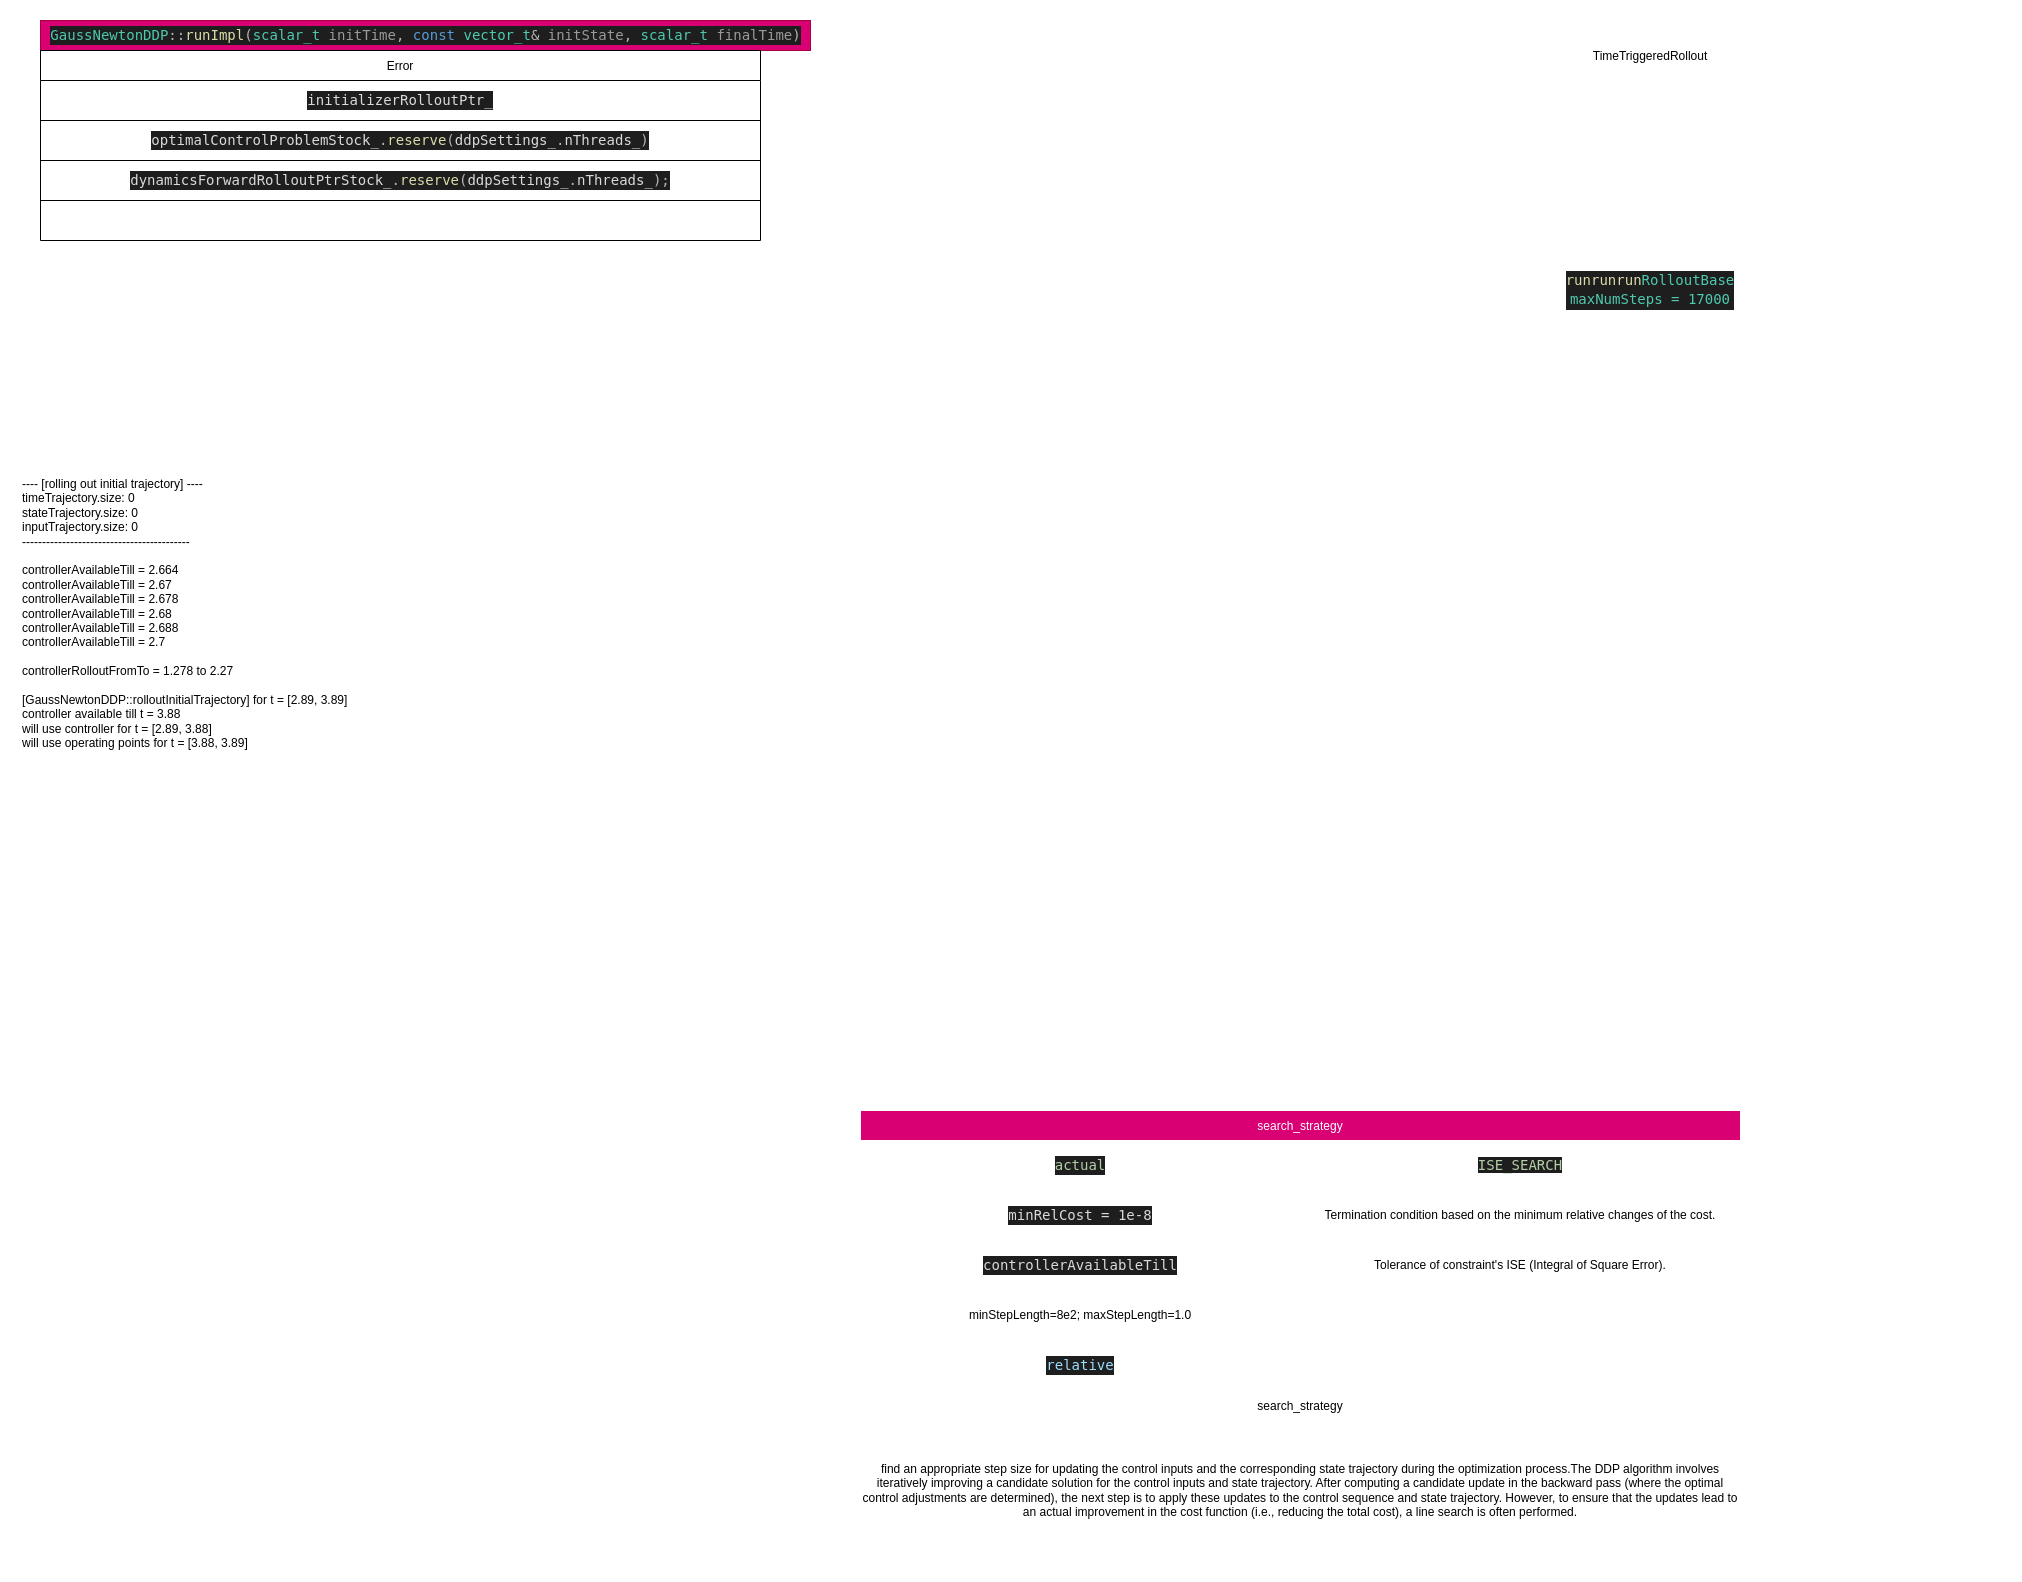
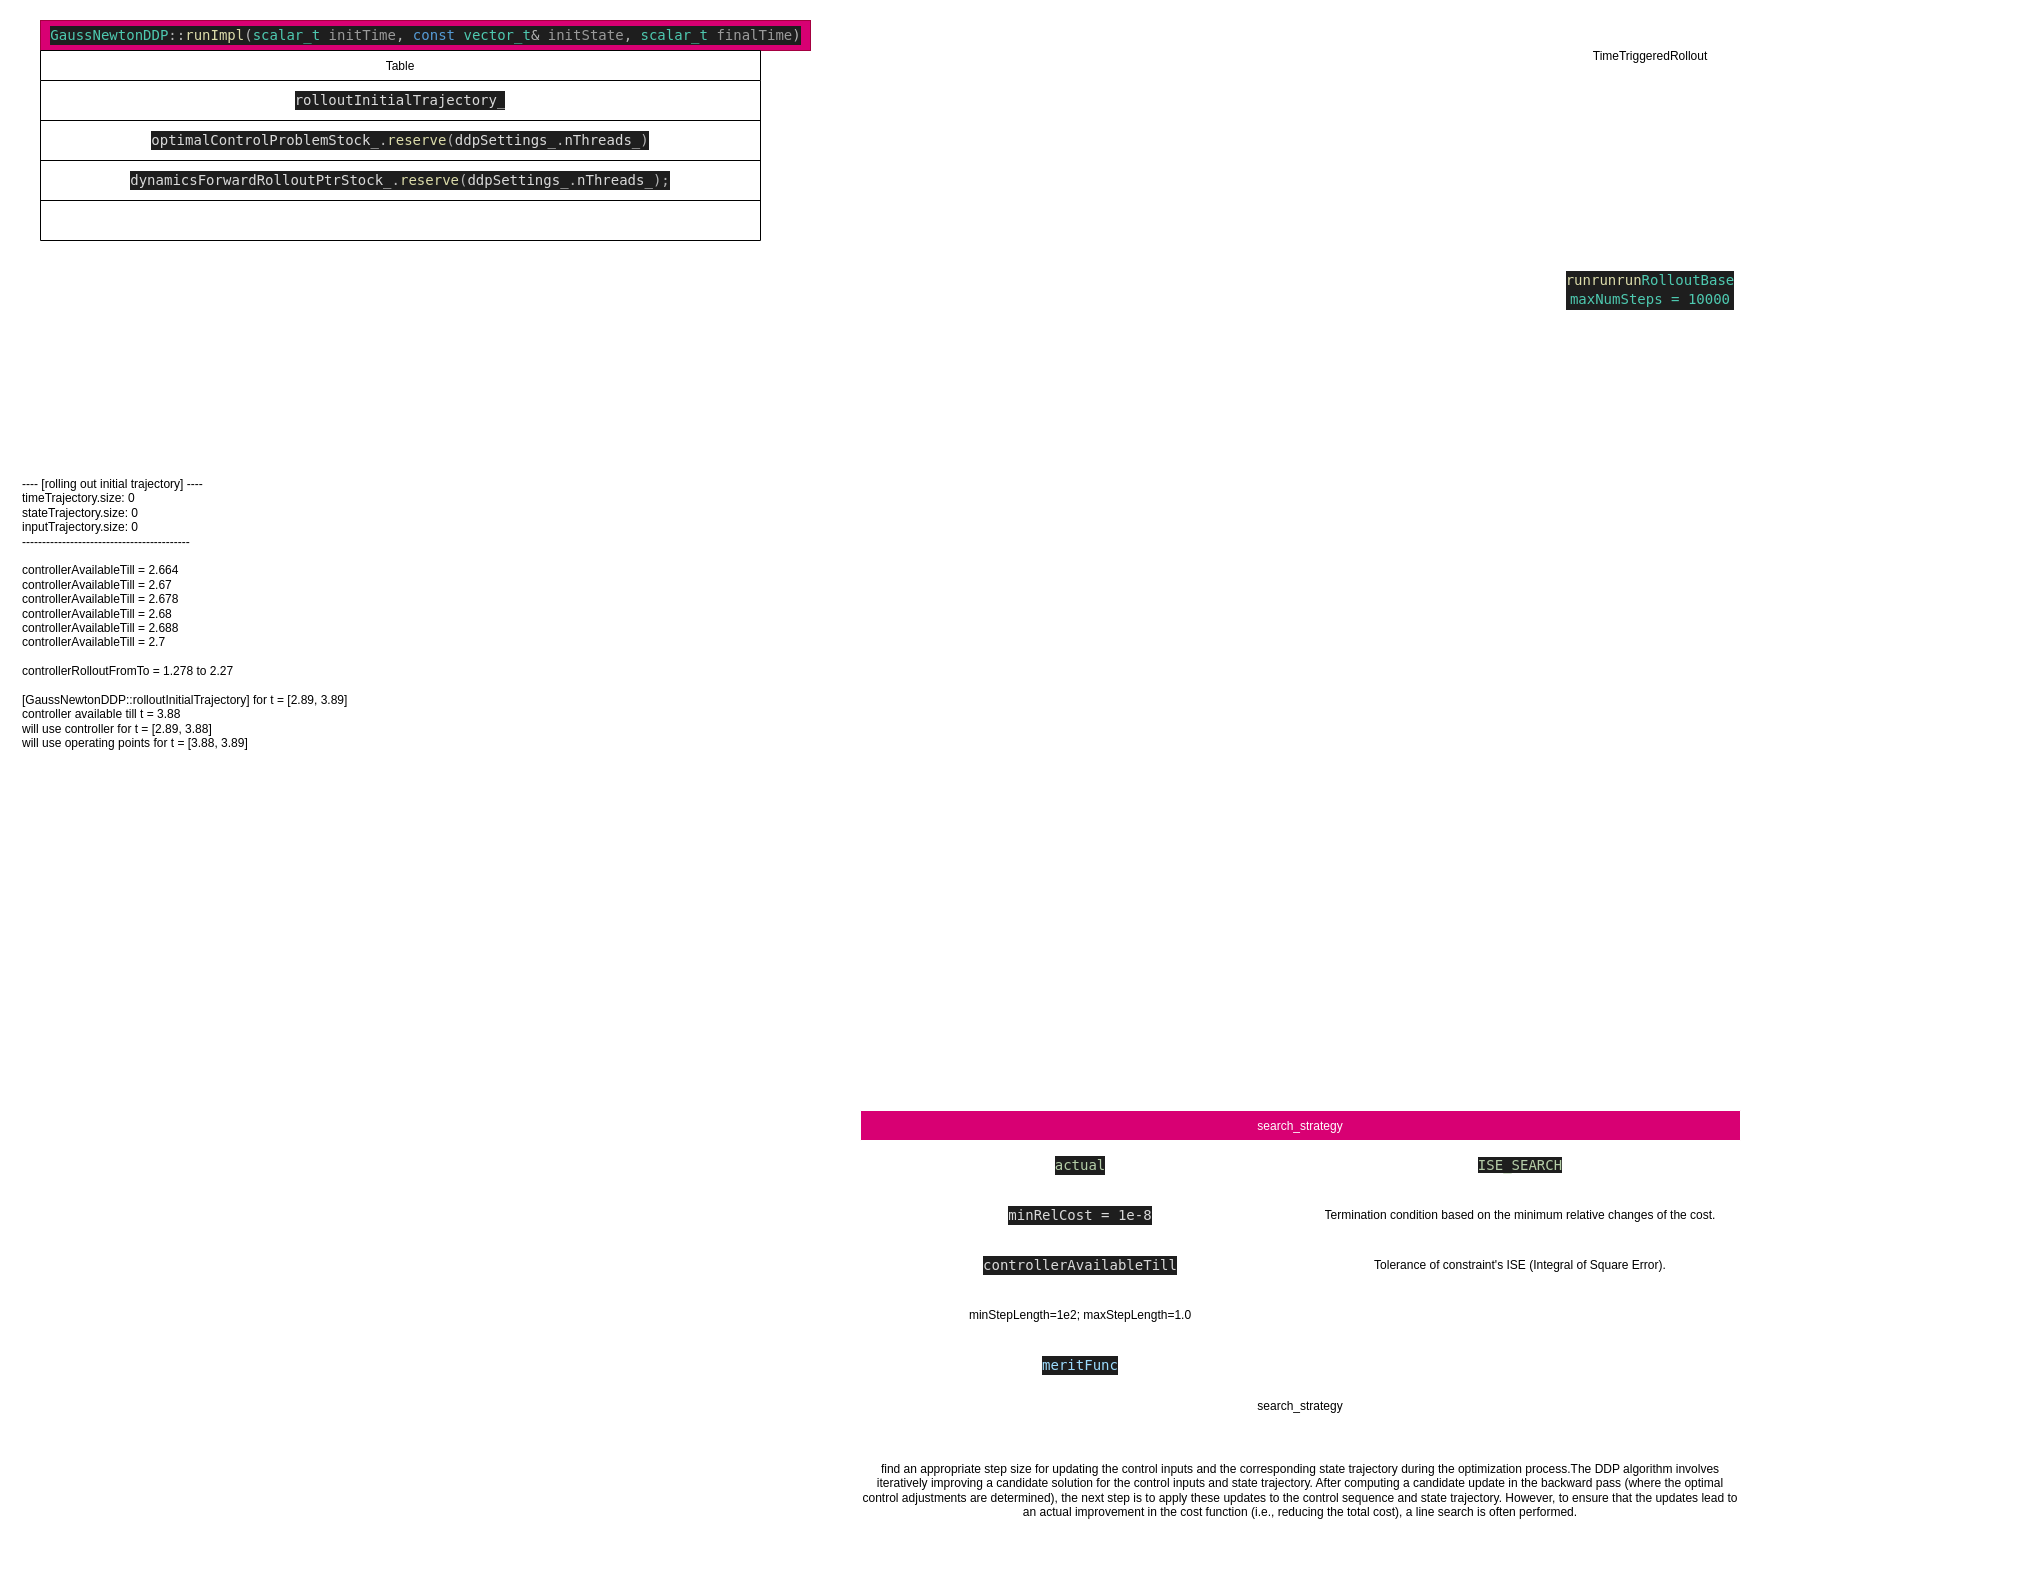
(400, 66) -> (400, 66)
(401, 101) -> (401, 101)
(1651, 291) -> (1651, 291)
(1081, 1316) -> (1081, 1316)
(1081, 1366) -> (1081, 1366)
